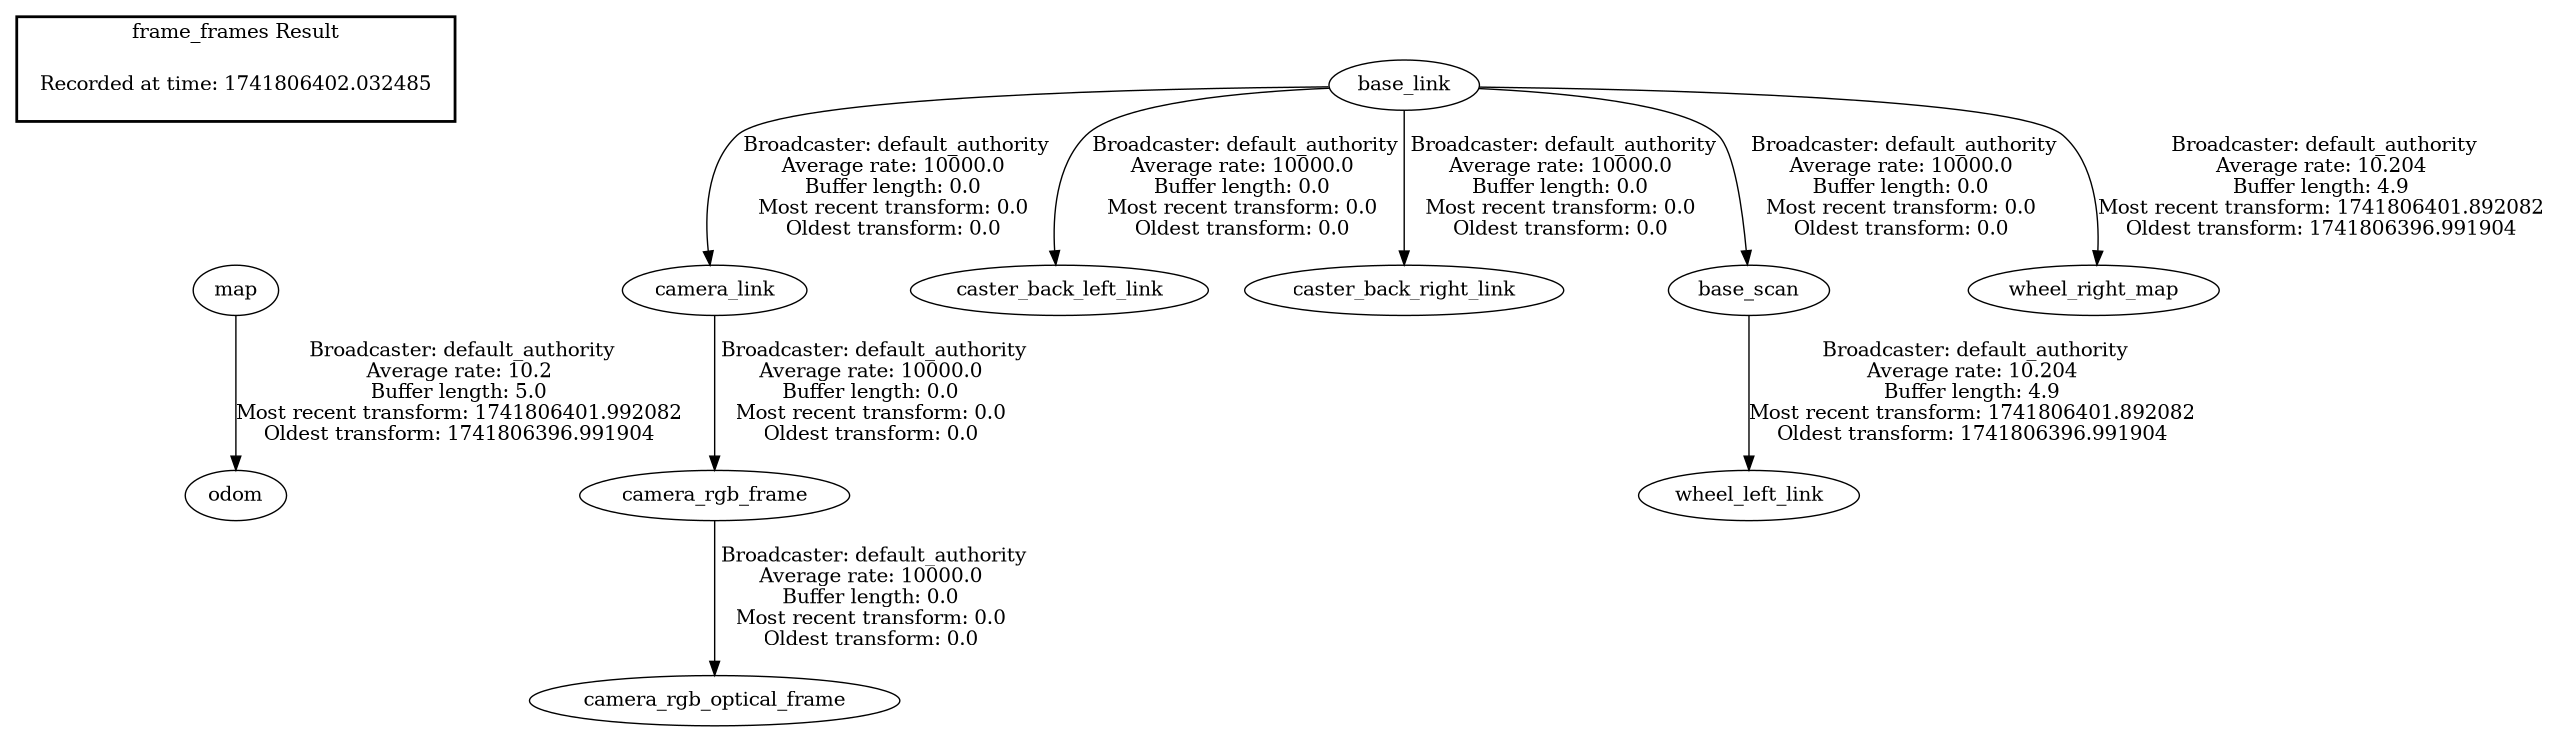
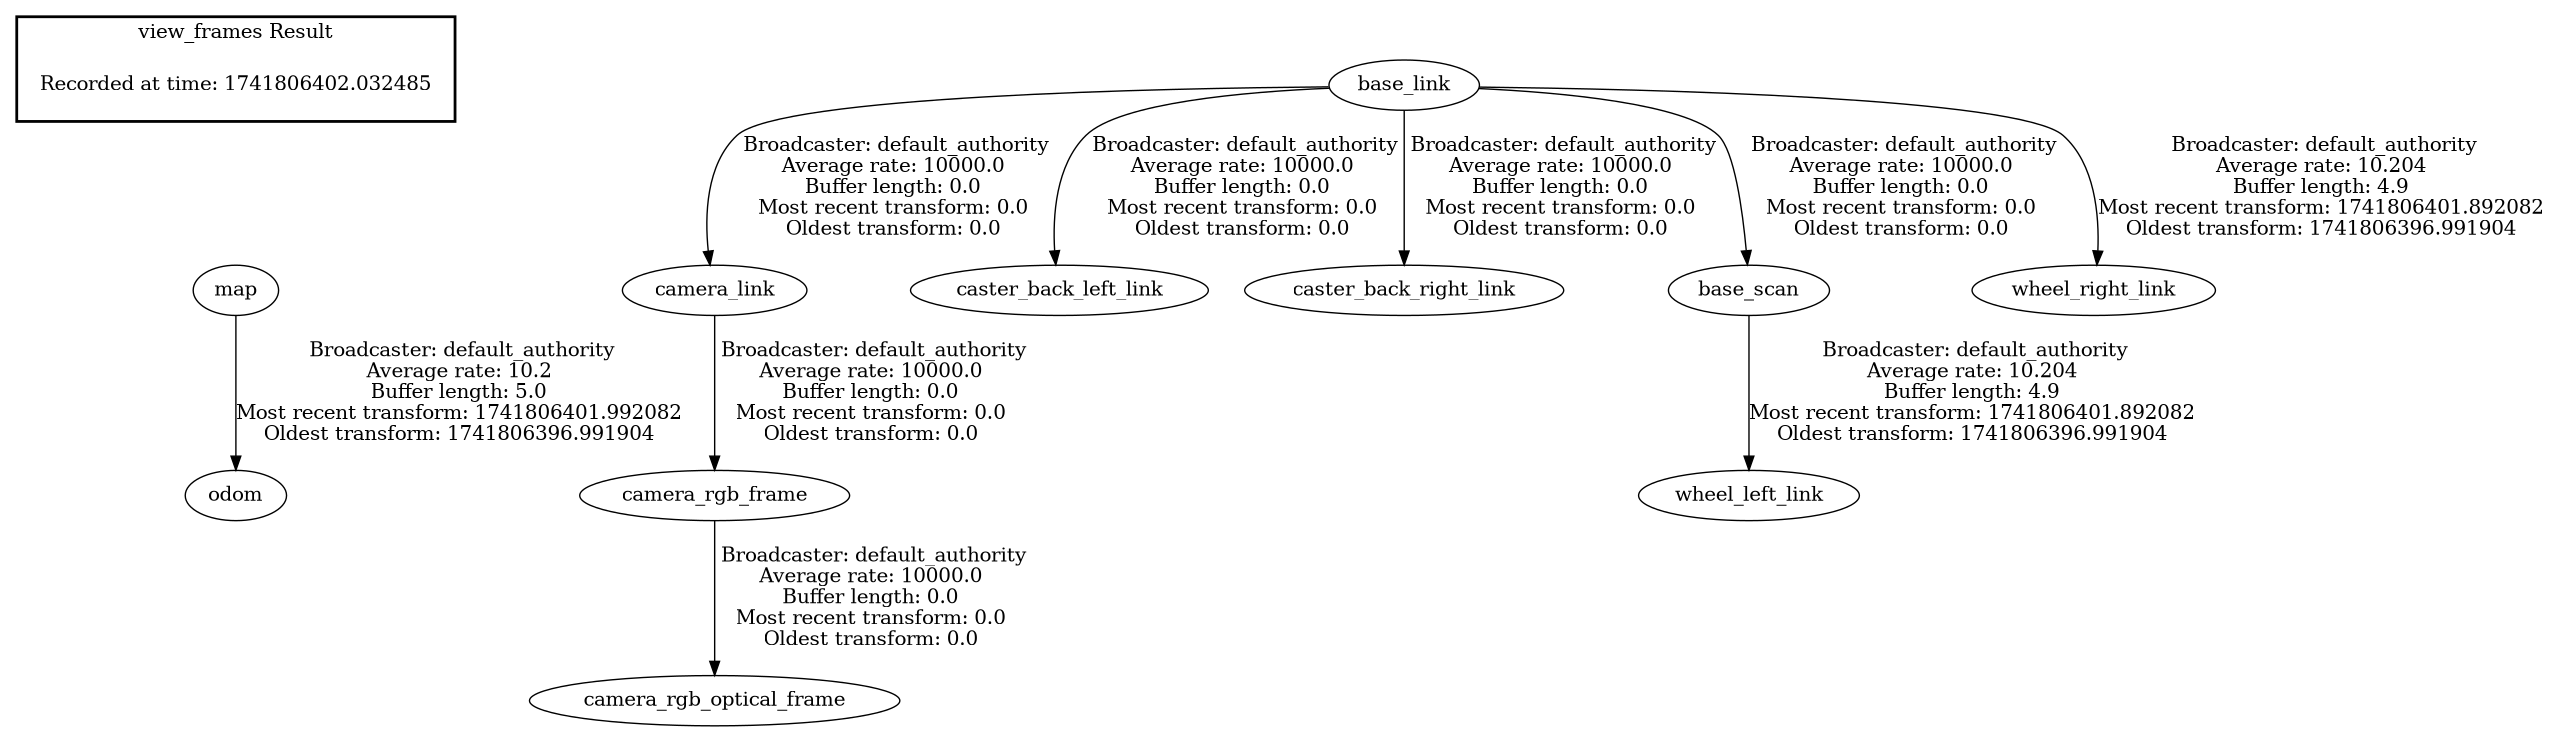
(236, 33) -> (236, 33)
(2094, 290) -> (2094, 290)
